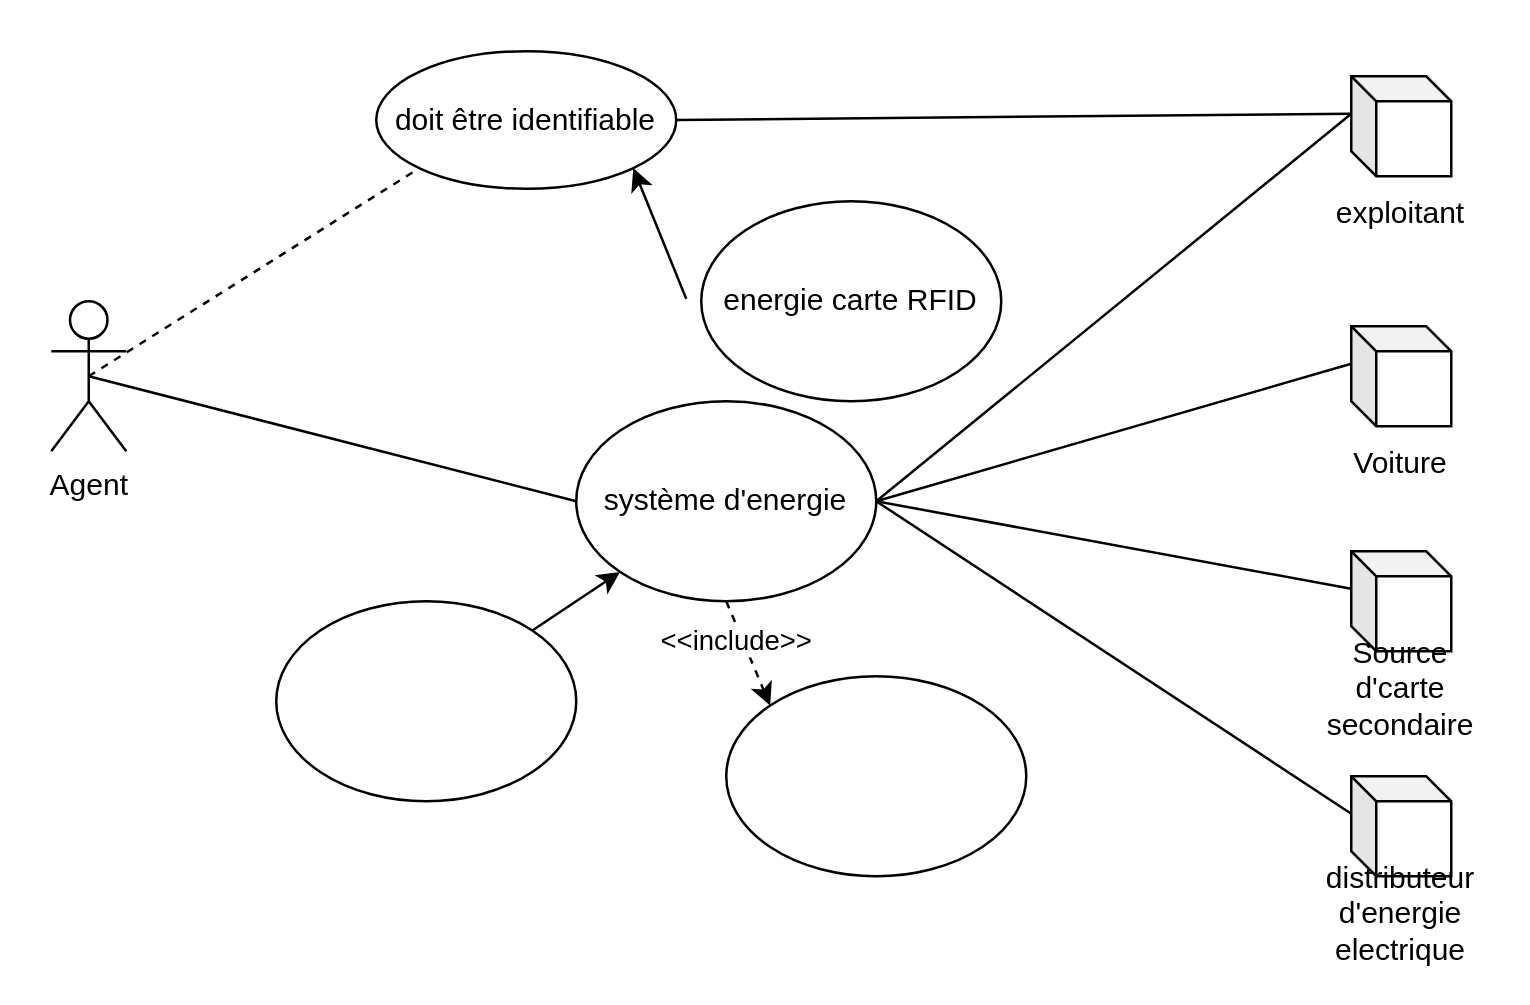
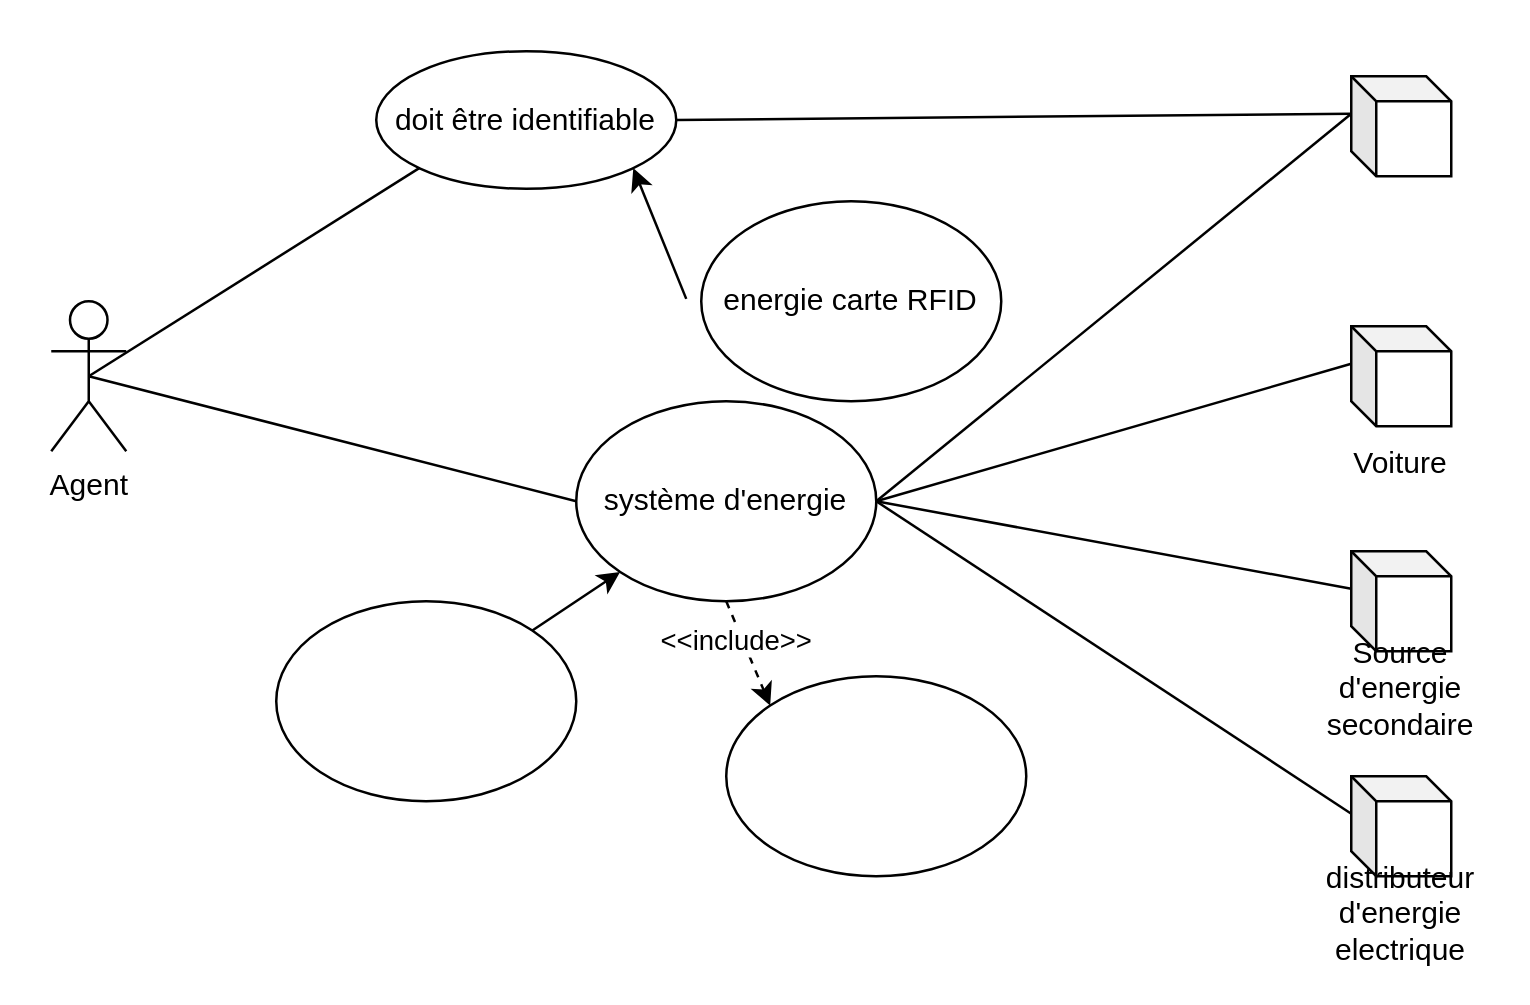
(1401, 214) -> none
(275, 259) -> (275, 259)
(1401, 689) -> (1401, 689)
